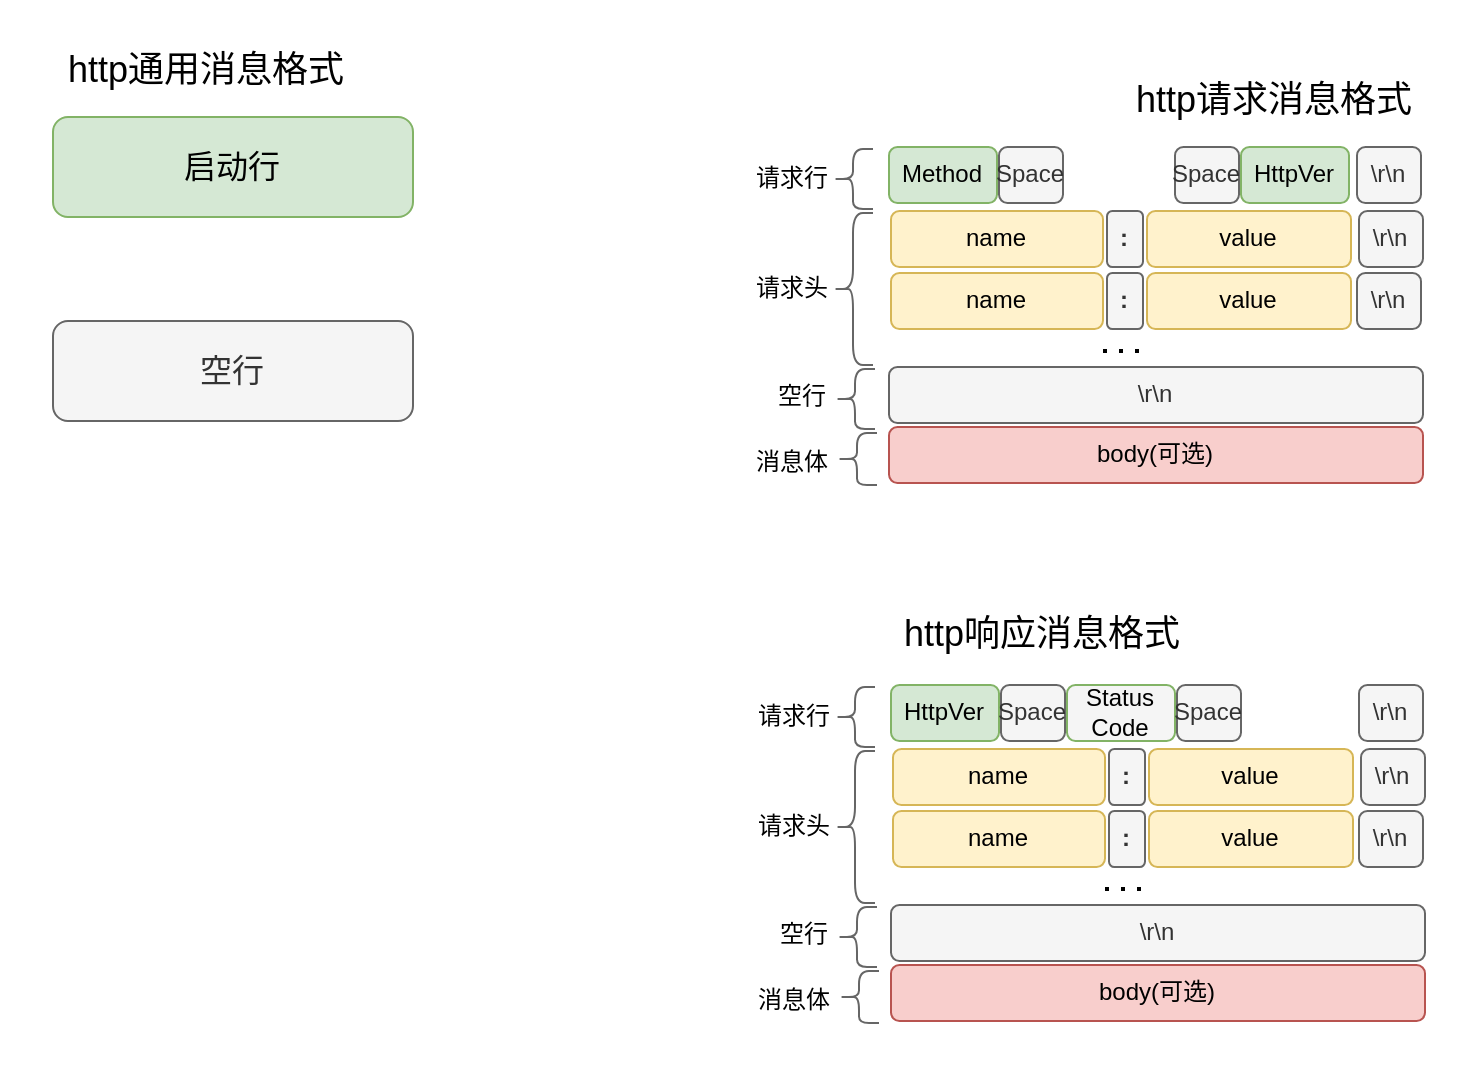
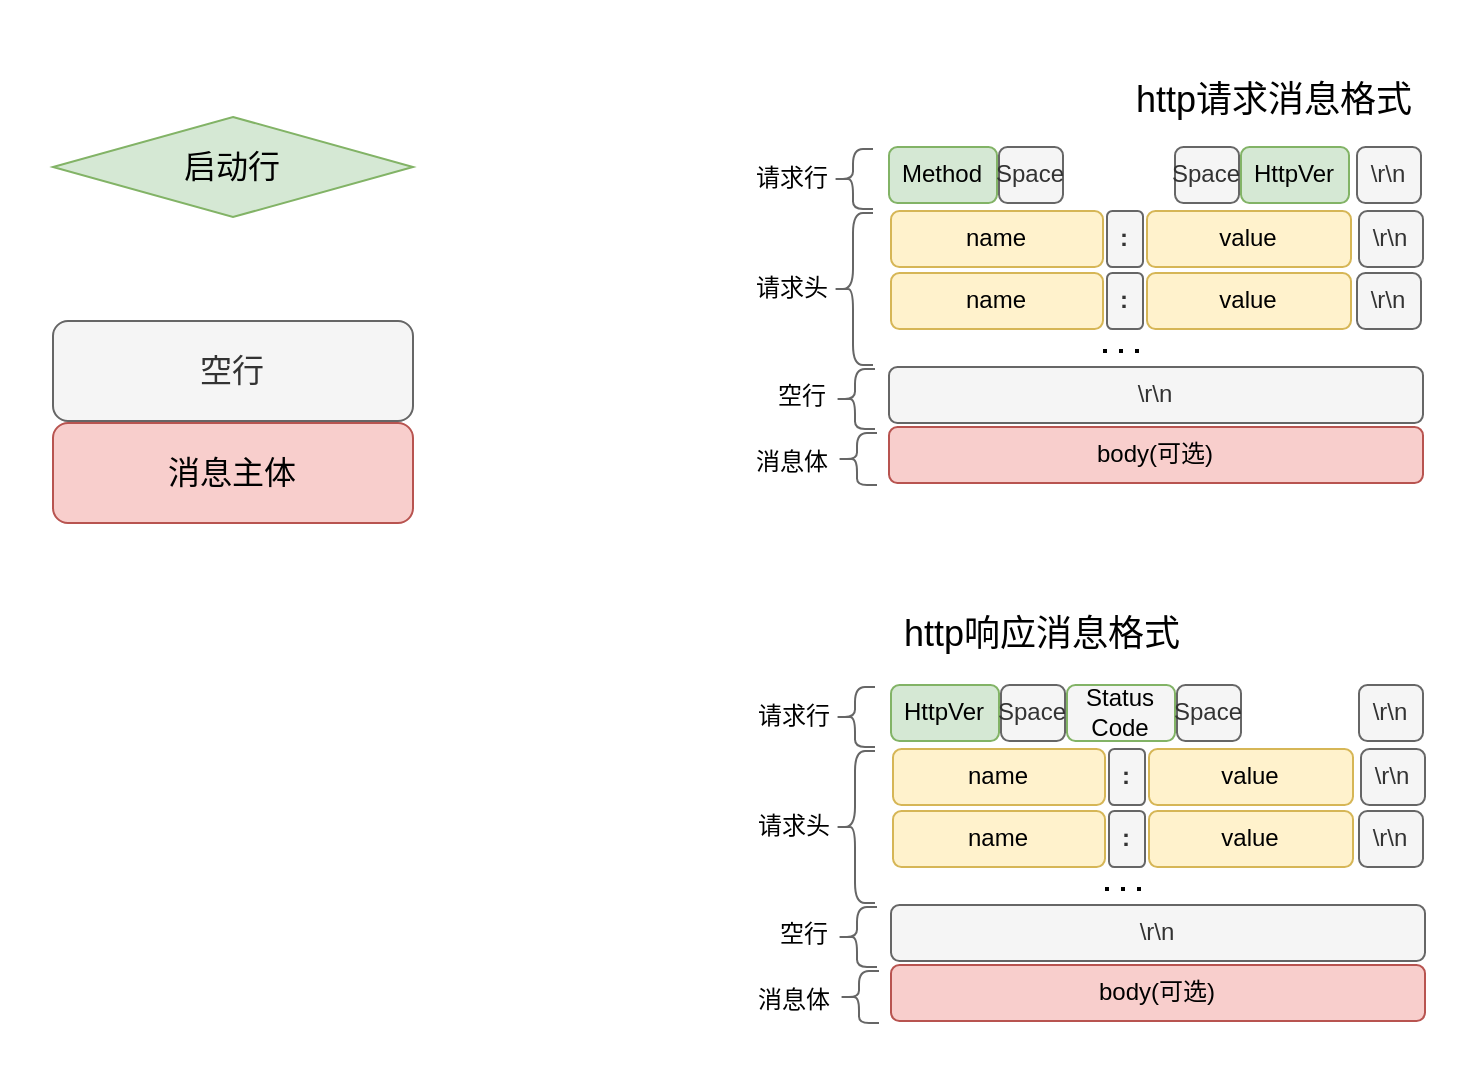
(207, 71) -> none
(233, 167) -> (233, 167)
none -> (233, 473)
